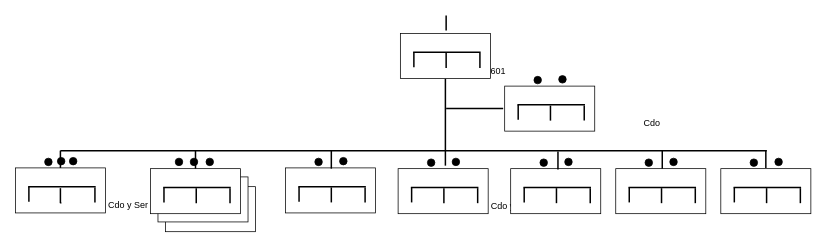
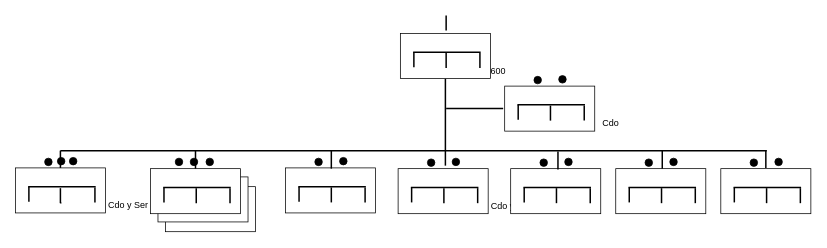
(498, 71) -> (498, 71)
(651, 123) -> (610, 123)
